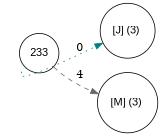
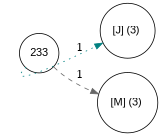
(78, 48) -> (78, 48)
(78, 75) -> (78, 75)
